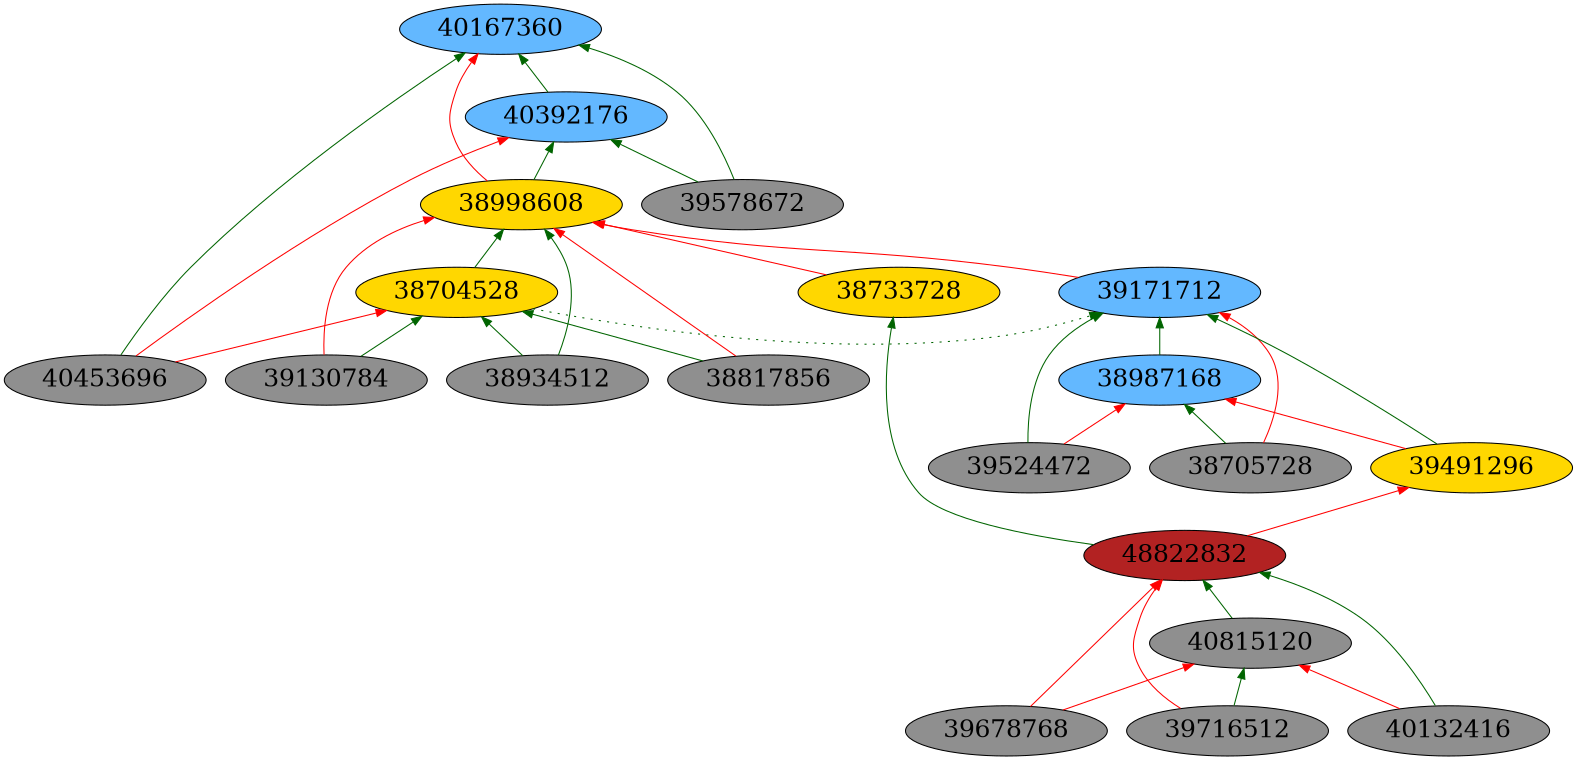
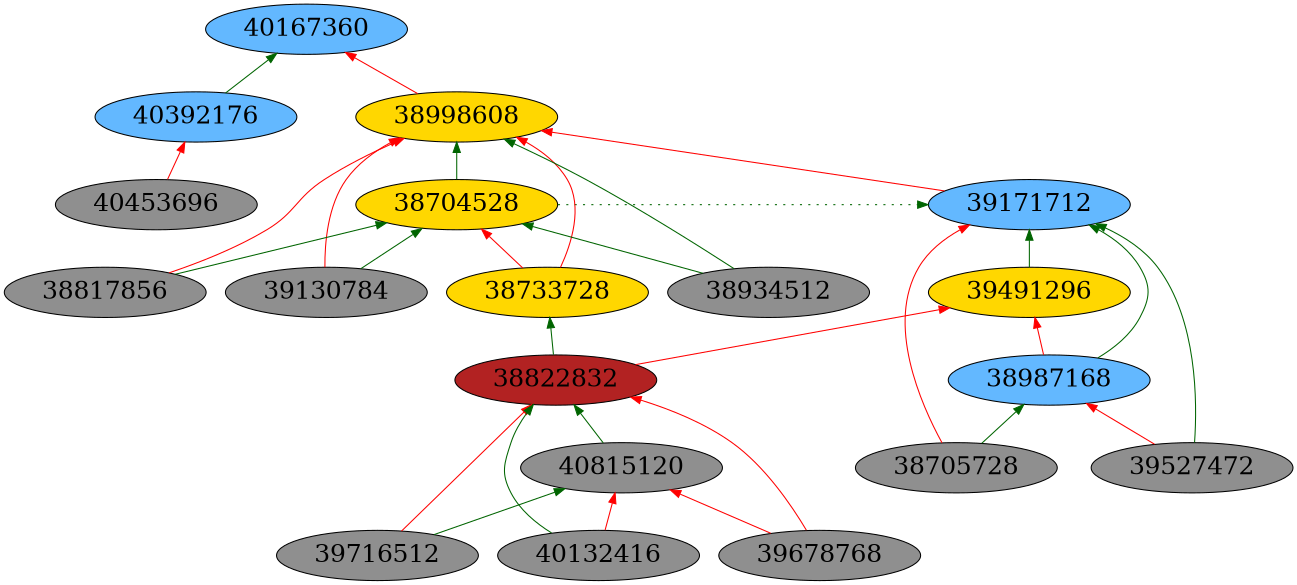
(541, 166) -> none
(275, 192) -> none
(743, 205) -> none
(276, 337) -> (506, 252)
(1321, 425) -> (1040, 341)
(1029, 468) -> (1192, 468)
(1185, 555) -> (556, 380)
